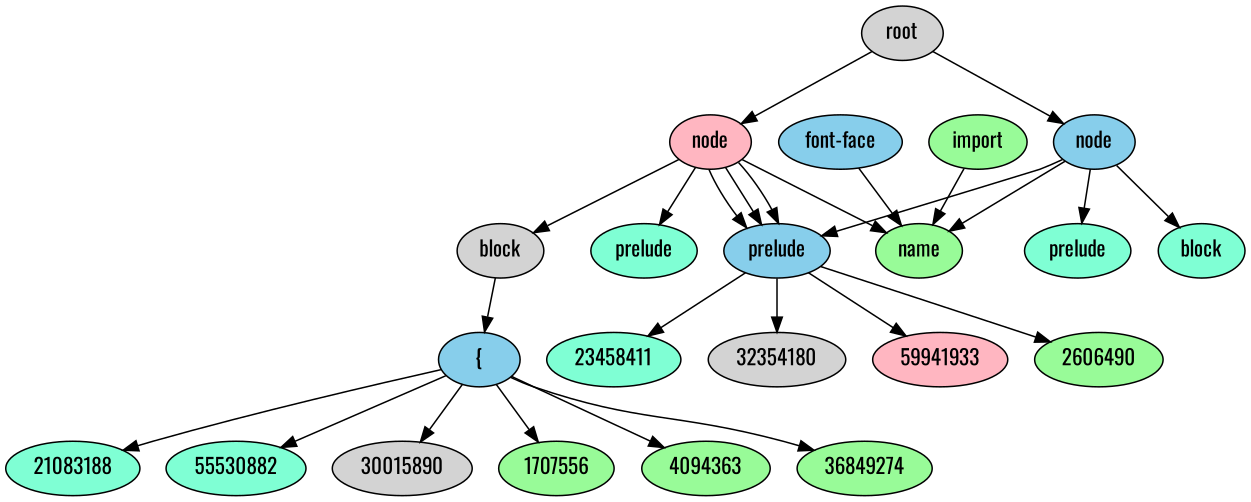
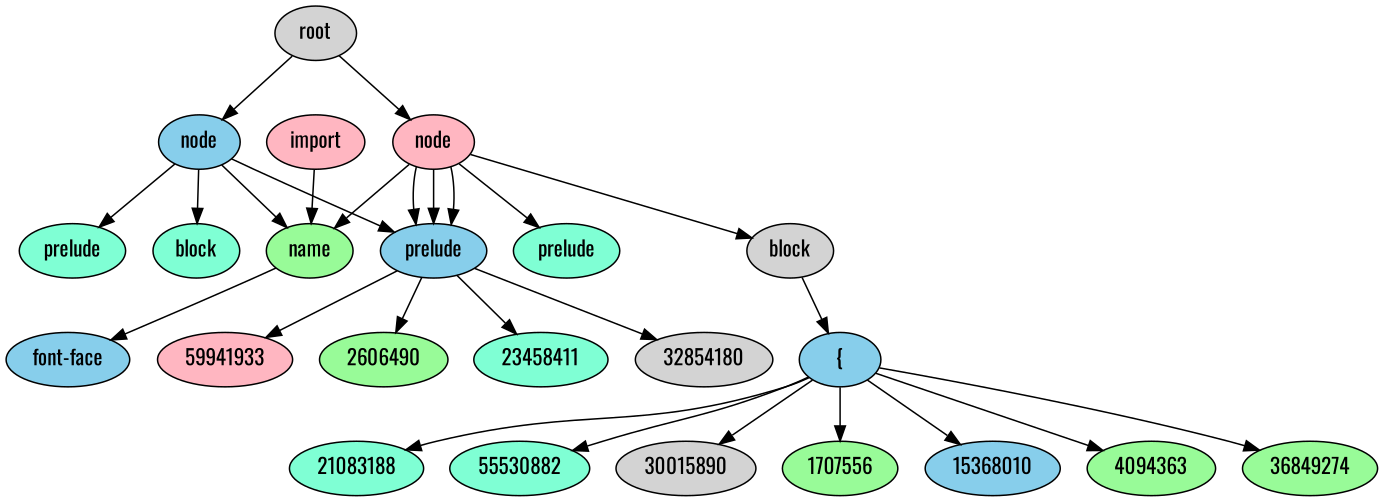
(978, 142) -> (316, 142)
(875, 191) -> (201, 301)
(777, 360) -> (704, 360)
none -> (993, 468)
